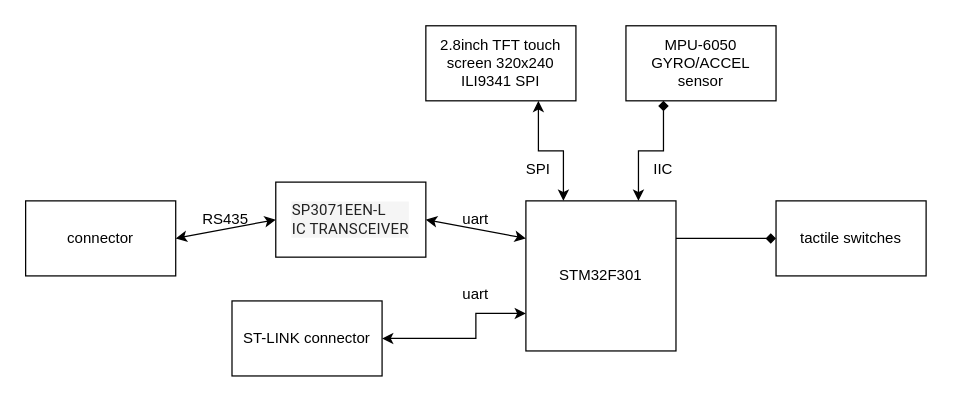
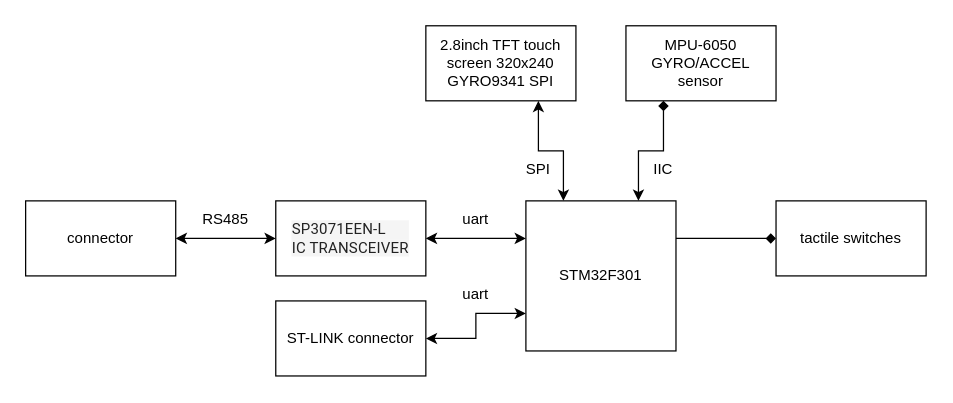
(501, 63) -> (501, 63)
(226, 219) -> (226, 219)
(351, 219) -> (351, 238)
(307, 338) -> (351, 338)
